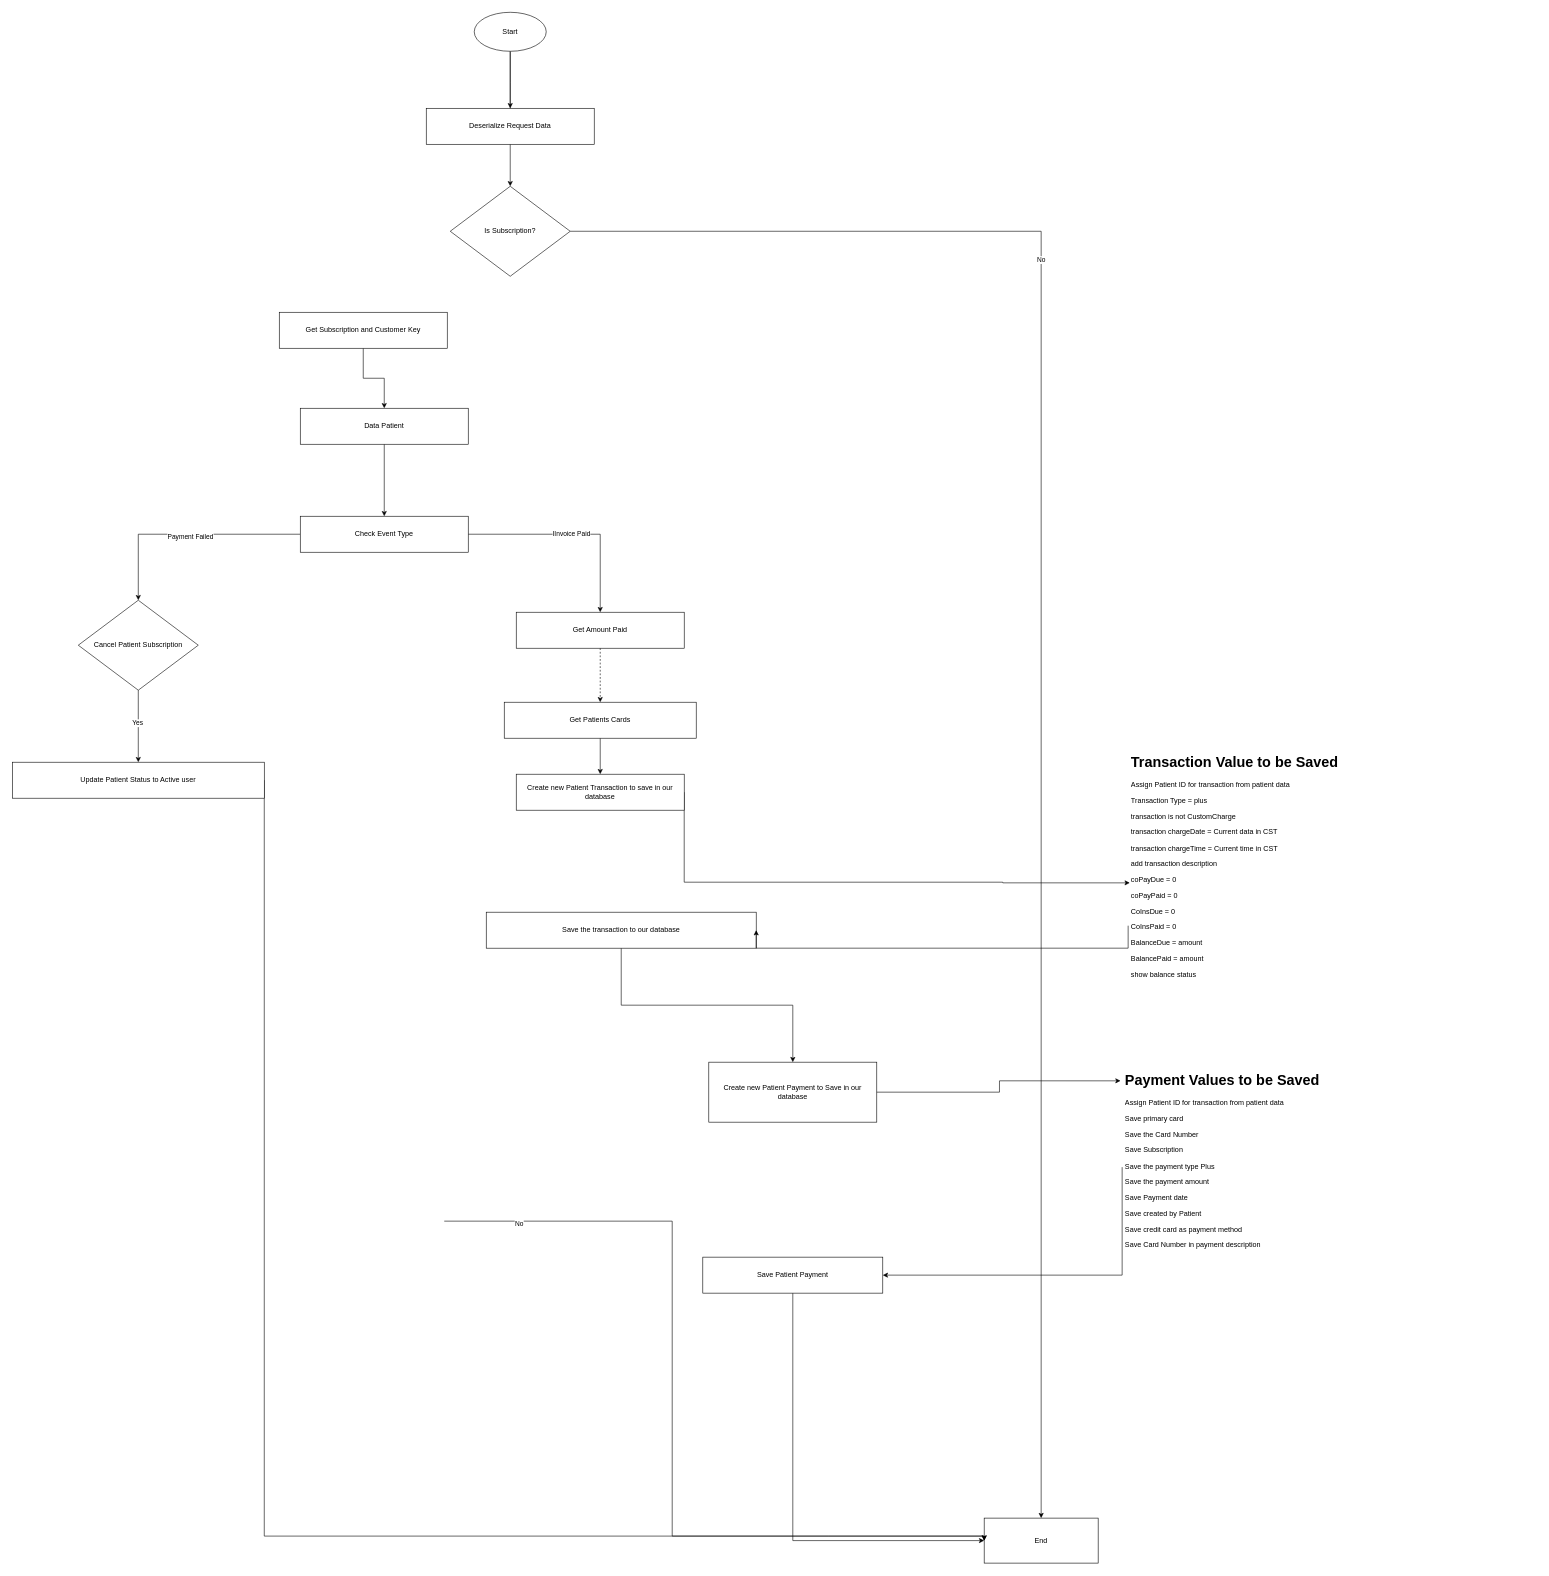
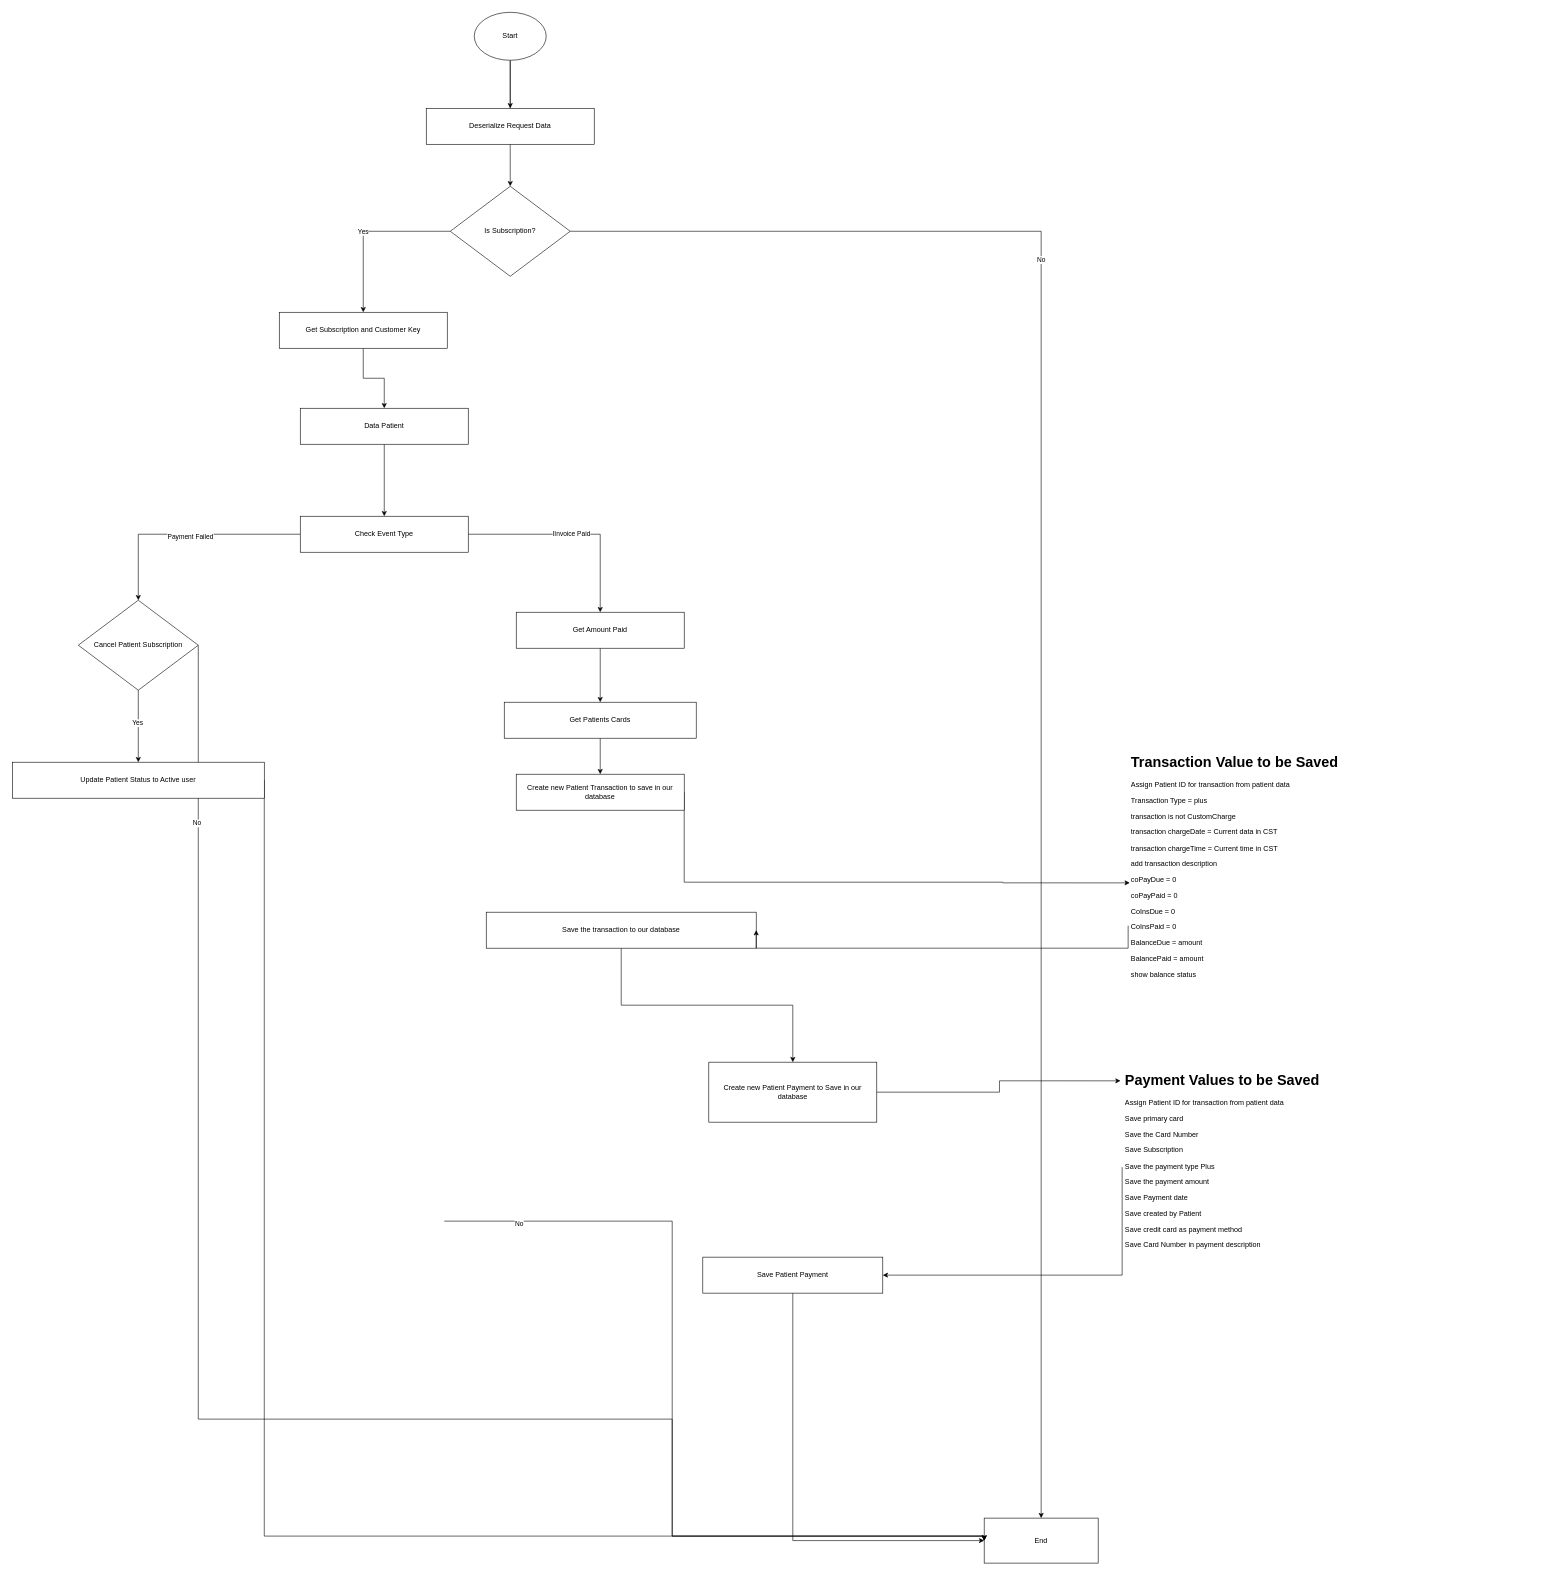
(510, 32) -> (510, 36)
none -> (364, 231)
(600, 673) -> (600, 673)
none -> (198, 1109)
